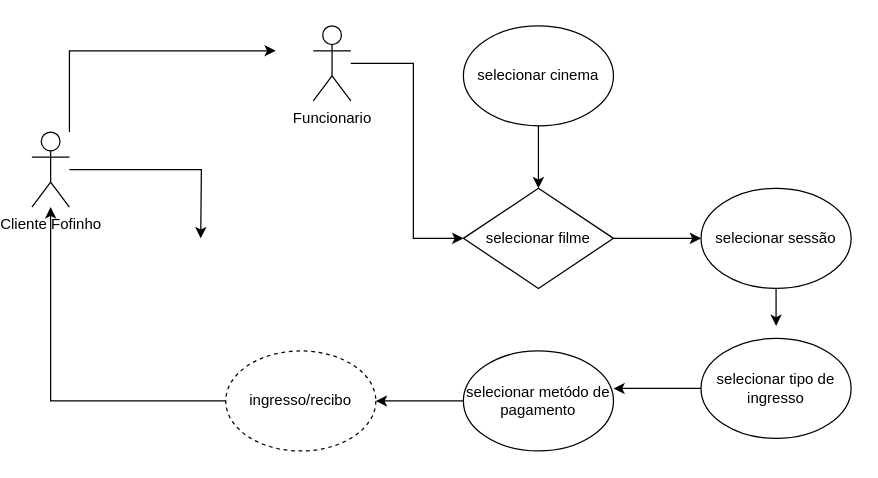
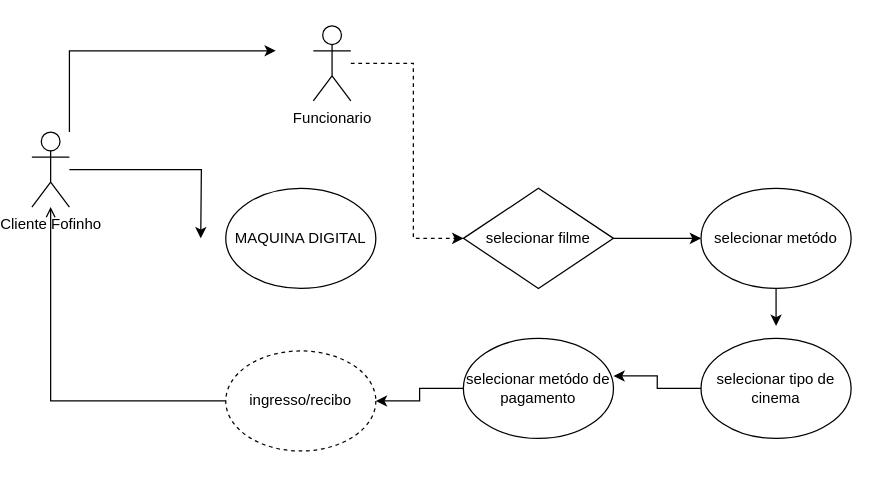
(538, 76) -> none
(413, 141) -> (413, 141)
(538, 153) -> none
(51, 217) -> (51, 214)
none -> (301, 238)
(776, 238) -> (776, 238)
(776, 388) -> (776, 388)
(538, 401) -> (538, 388)
